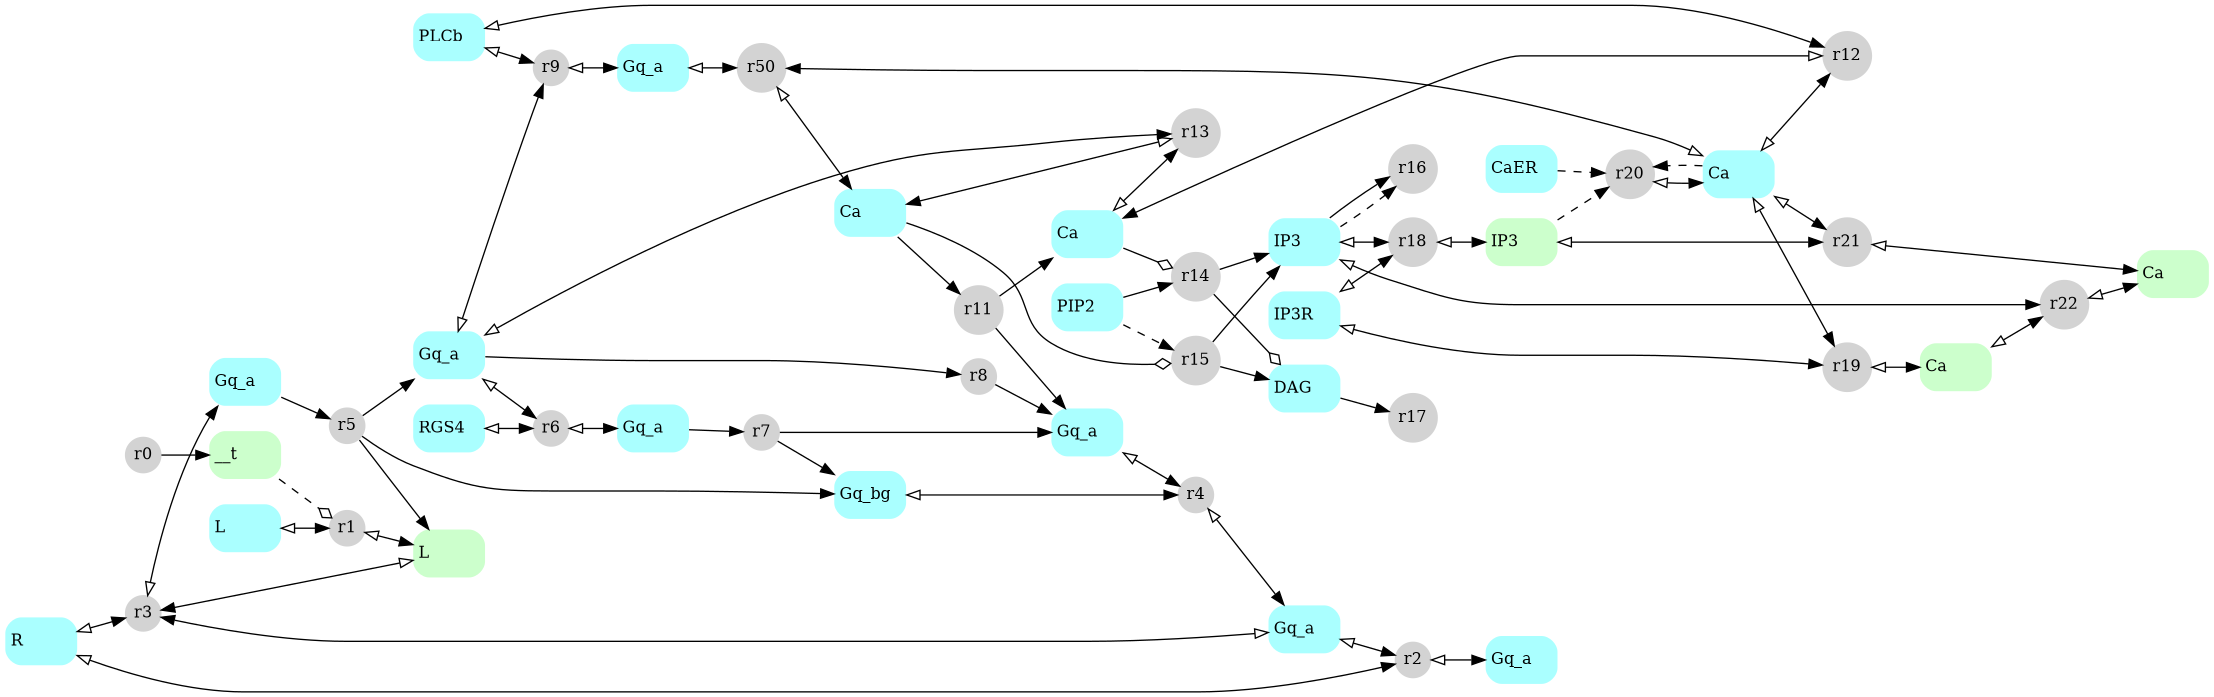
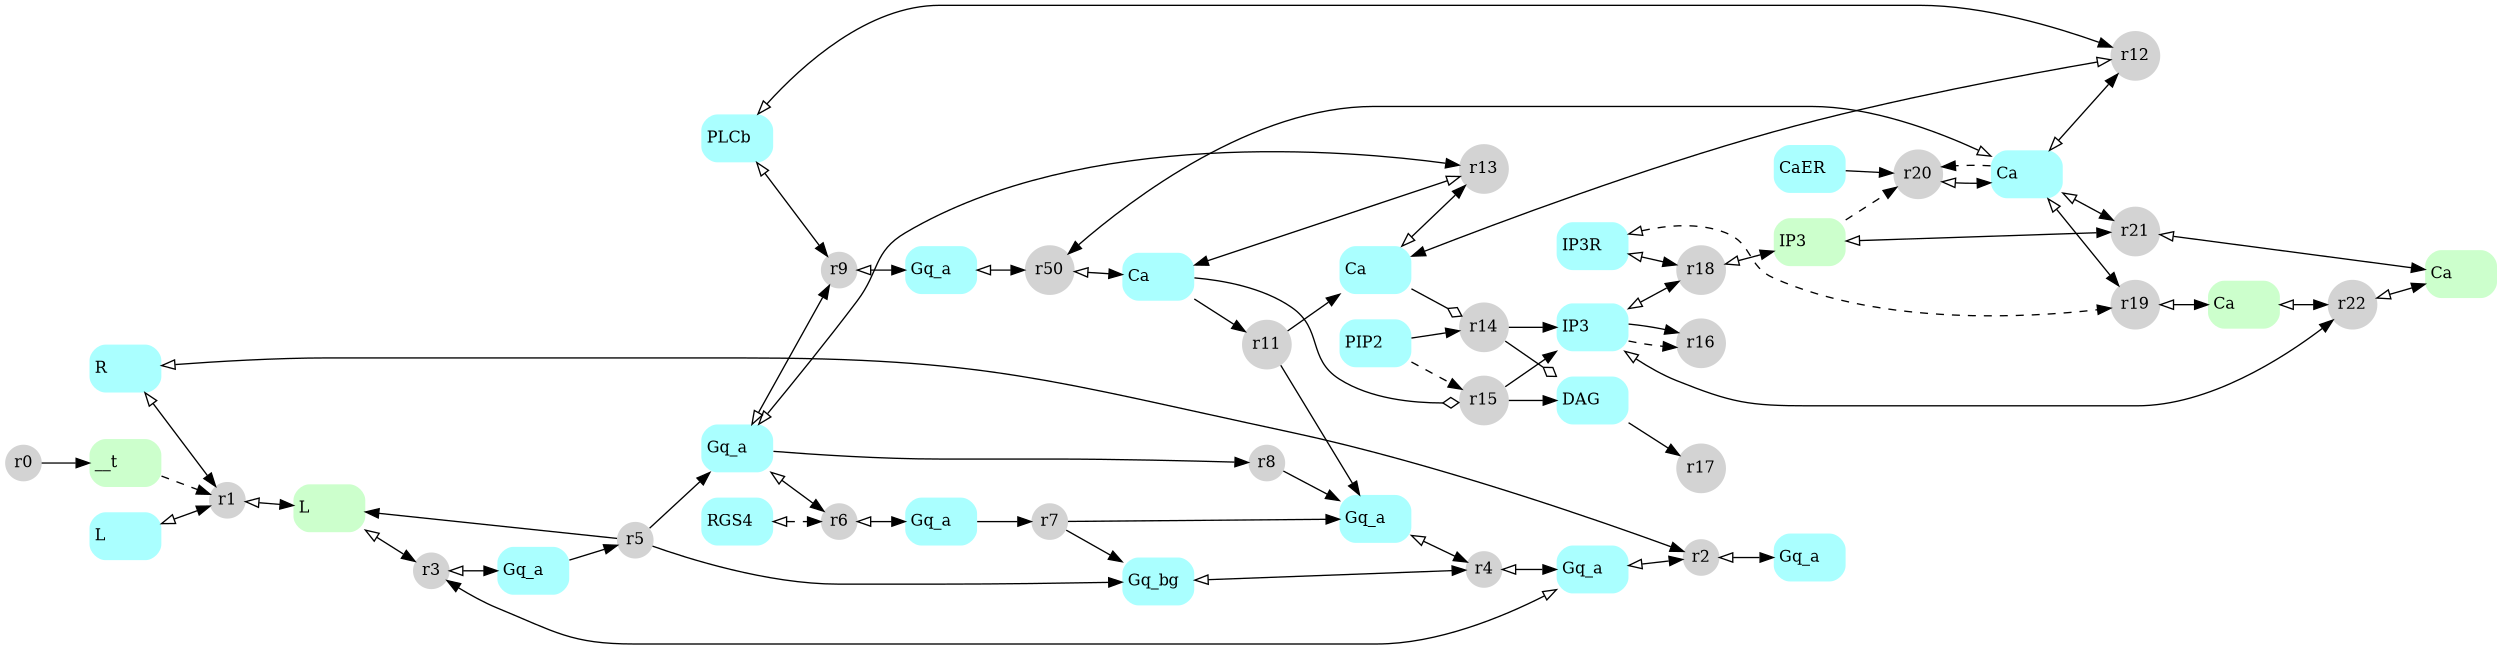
(1574, 172) -> (1863, 172)
(1580, 355) -> (1858, 304)
(509, 428) -> (797, 522)
(299, 494) -> (179, 483)
(101, 625) -> (180, 439)
